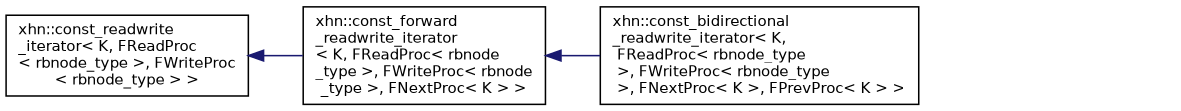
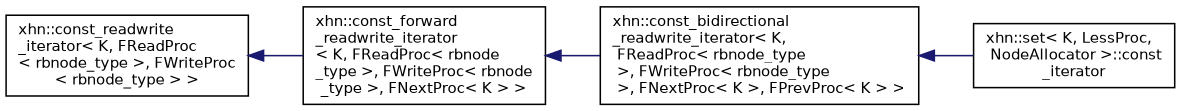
none -> (1074, 56)
